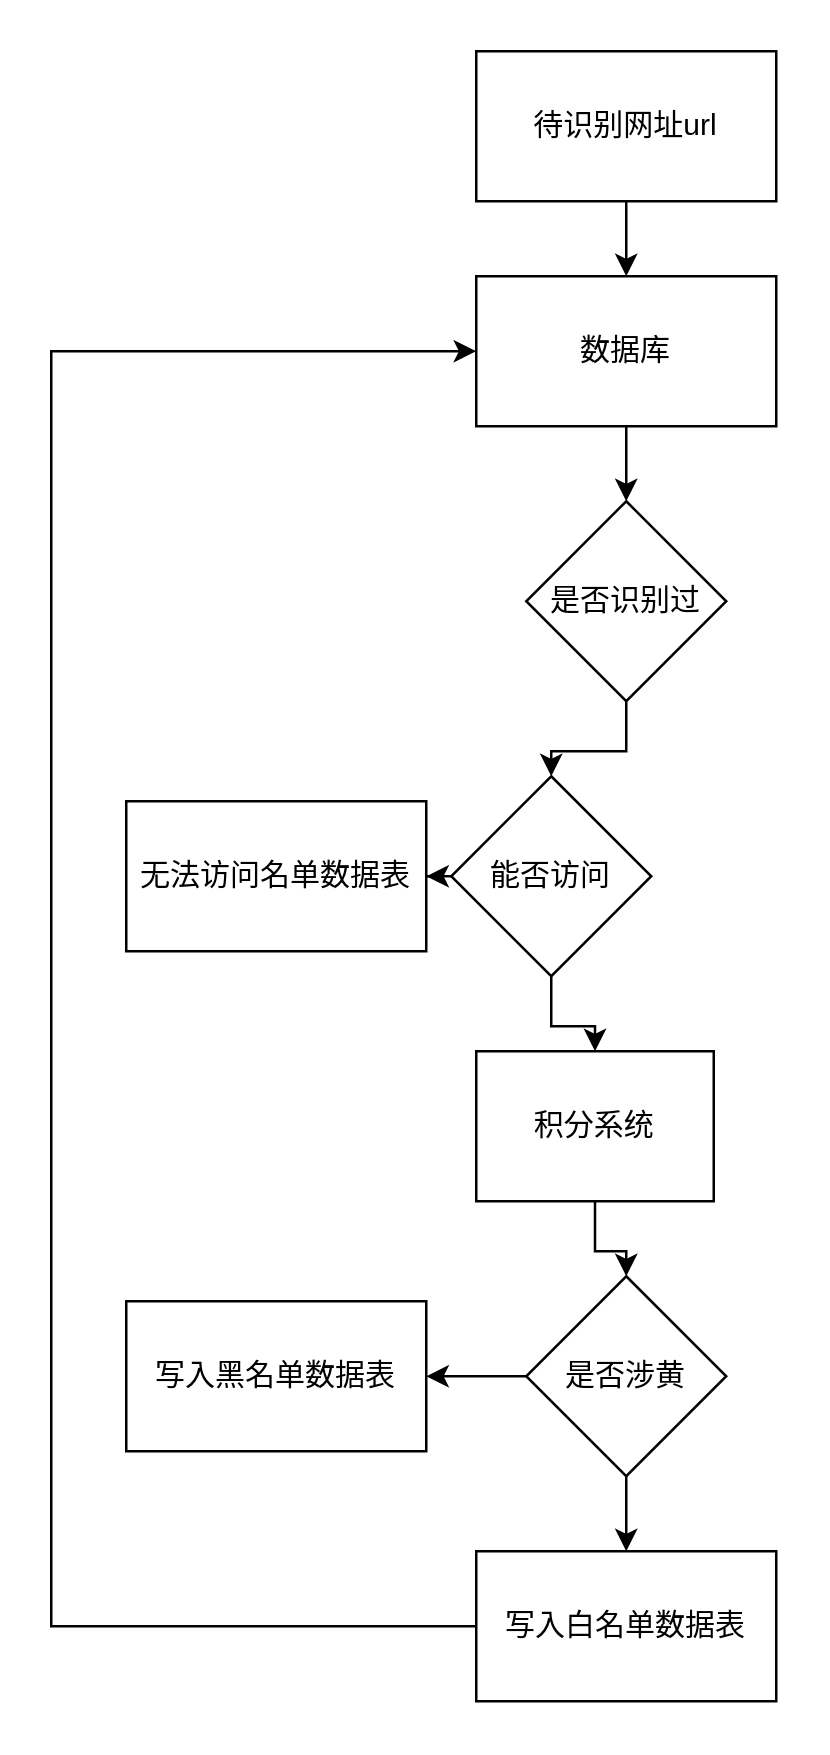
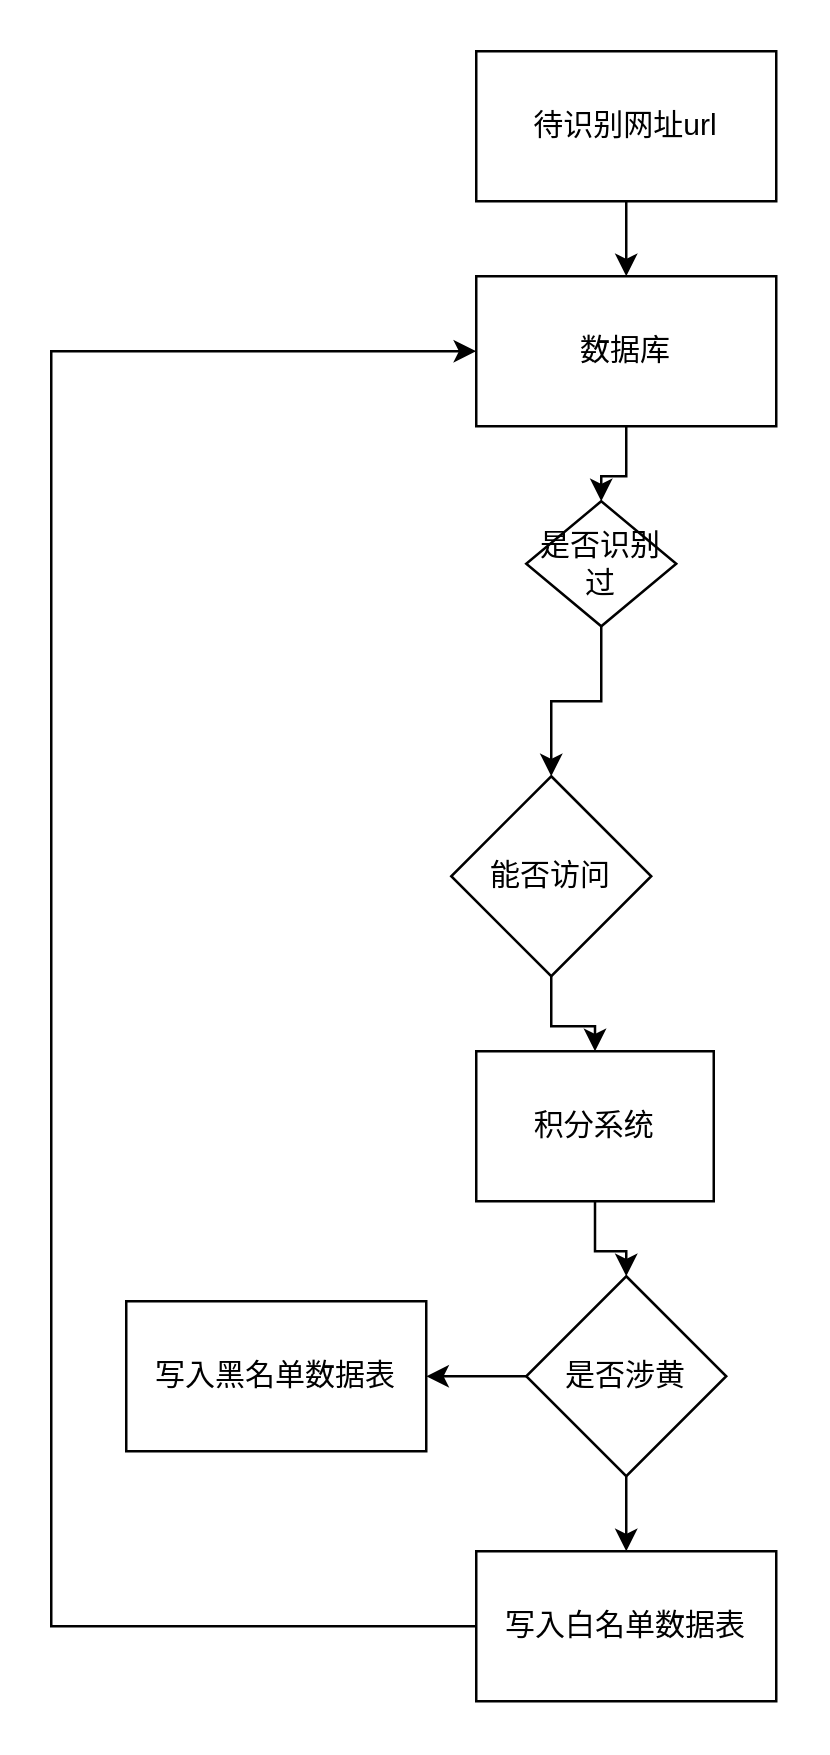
(626, 601) -> (601, 564)
(276, 876) -> none
(437, 876) -> none
